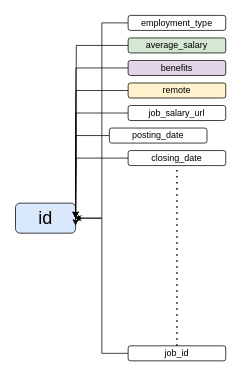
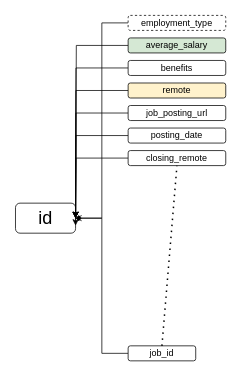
(177, 23) -> (177, 23)
(177, 68) -> (177, 68)
(177, 113) -> (177, 113)
(158, 135) -> (177, 135)
(177, 158) -> (177, 158)
(45, 218) -> (45, 218)
(177, 353) -> (162, 353)
